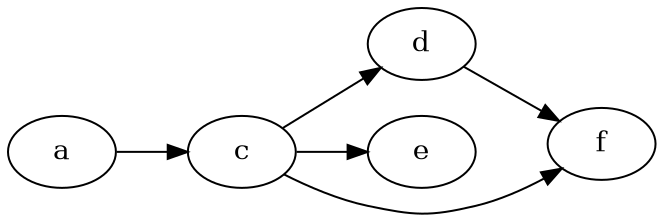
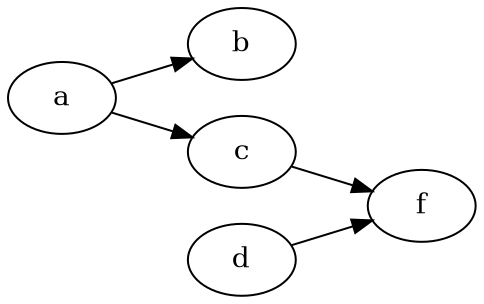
none -> (242, 44)
(323, 103) -> none
(422, 152) -> none
